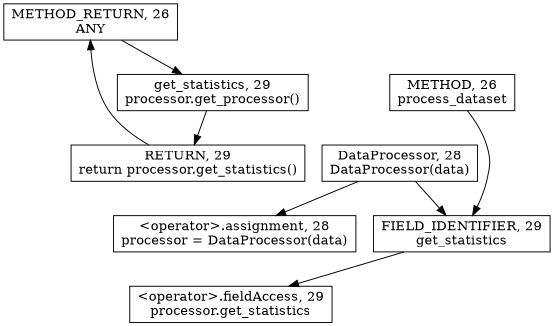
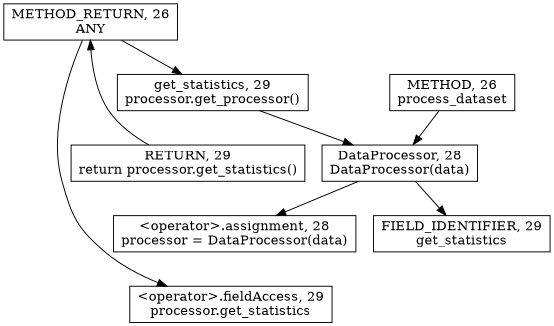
(202, 123) -> (302, 126)
(489, 157) -> (429, 124)
(351, 268) -> (62, 182)
